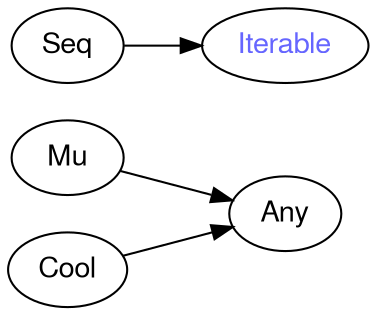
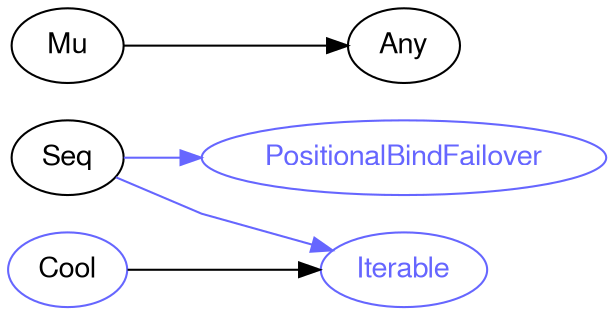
(152, 46) -> (212, 217)
(285, 46) -> (404, 270)
none -> (404, 158)
(168, 244) -> (213, 270)
(68, 270) -> (68, 270)
